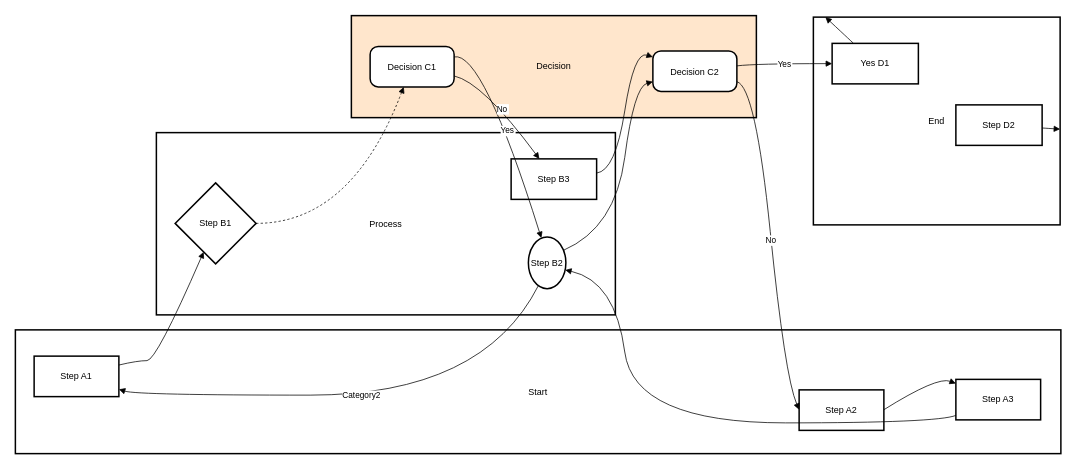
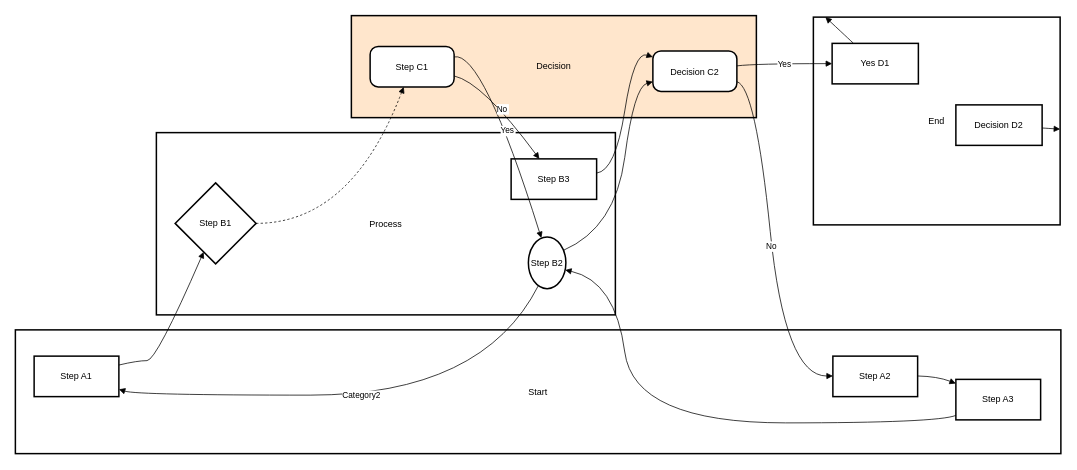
(412, 67) -> (412, 67)
(999, 125) -> (999, 125)
(842, 410) -> (875, 376)
